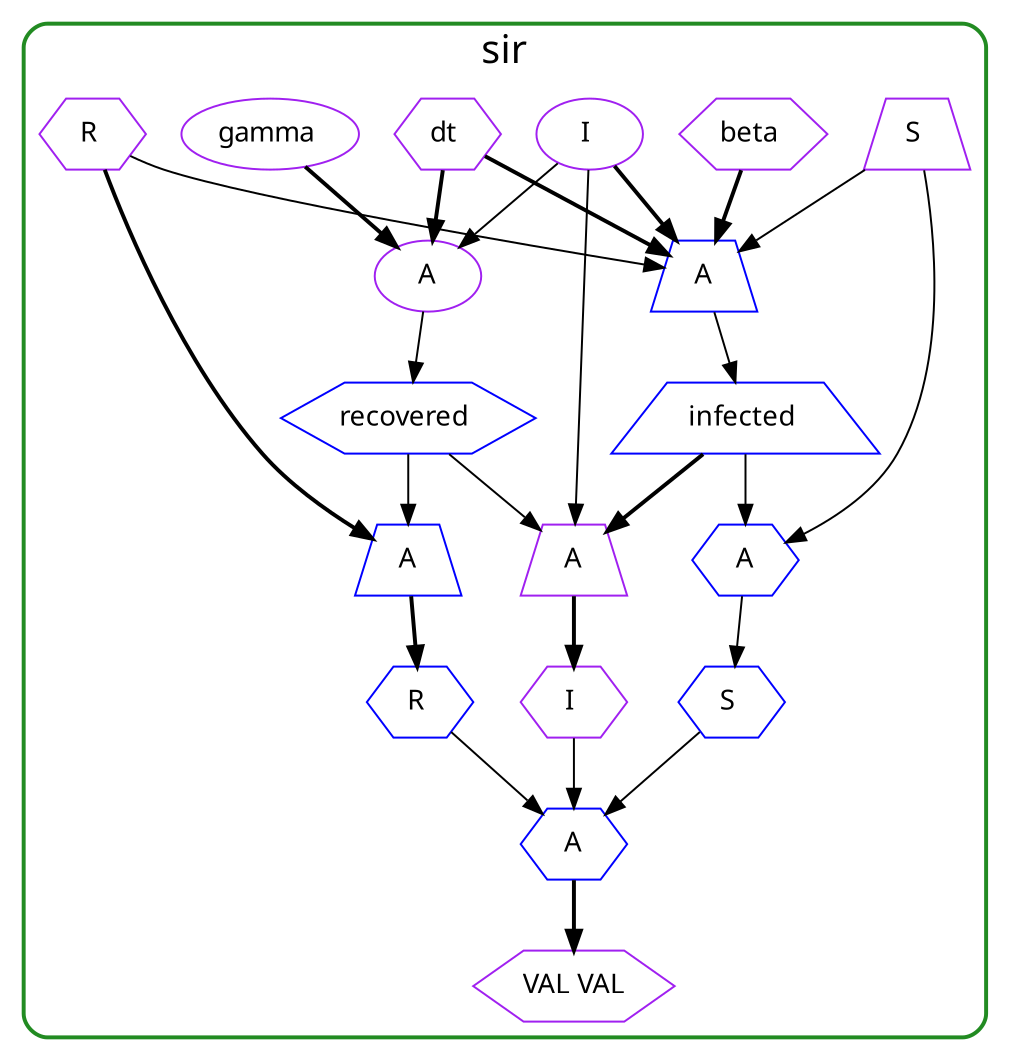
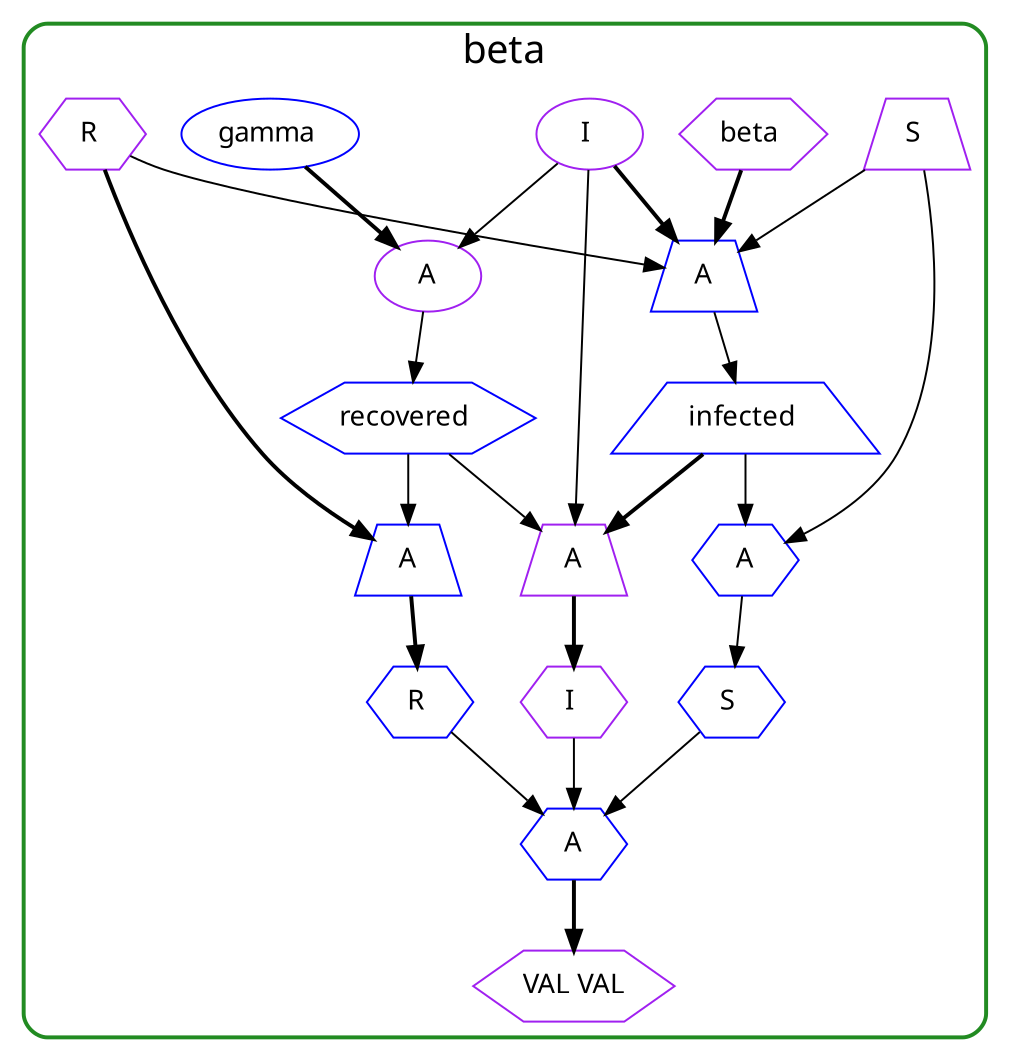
(505, 53) -> (505, 53)
(270, 134) -> (270, 134)
(448, 134) -> none
